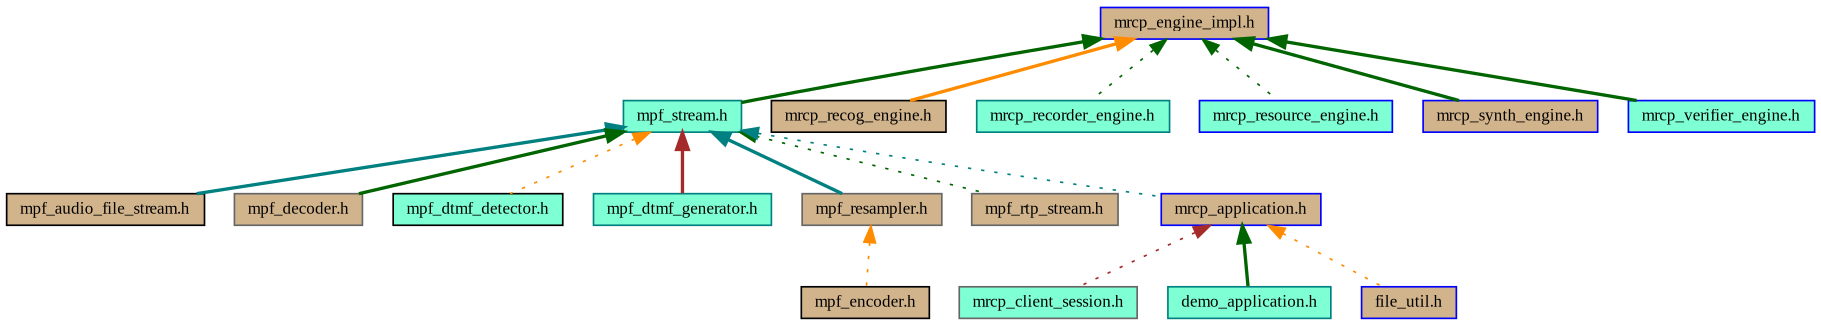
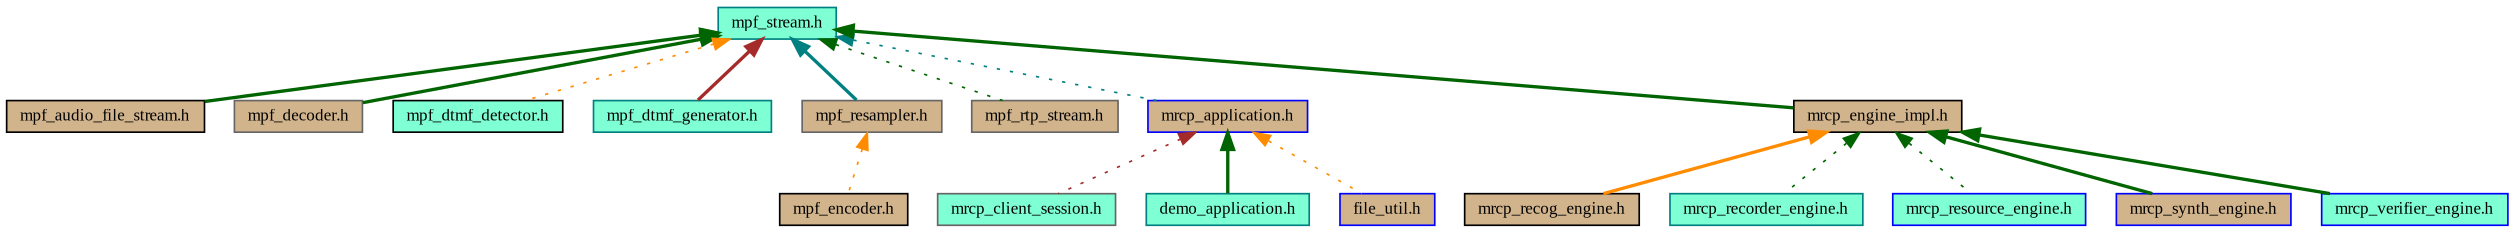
(1185, 23) -> (1878, 116)
(912, 71) -> (1324, 70)
(402, 162) -> (453, 68)
